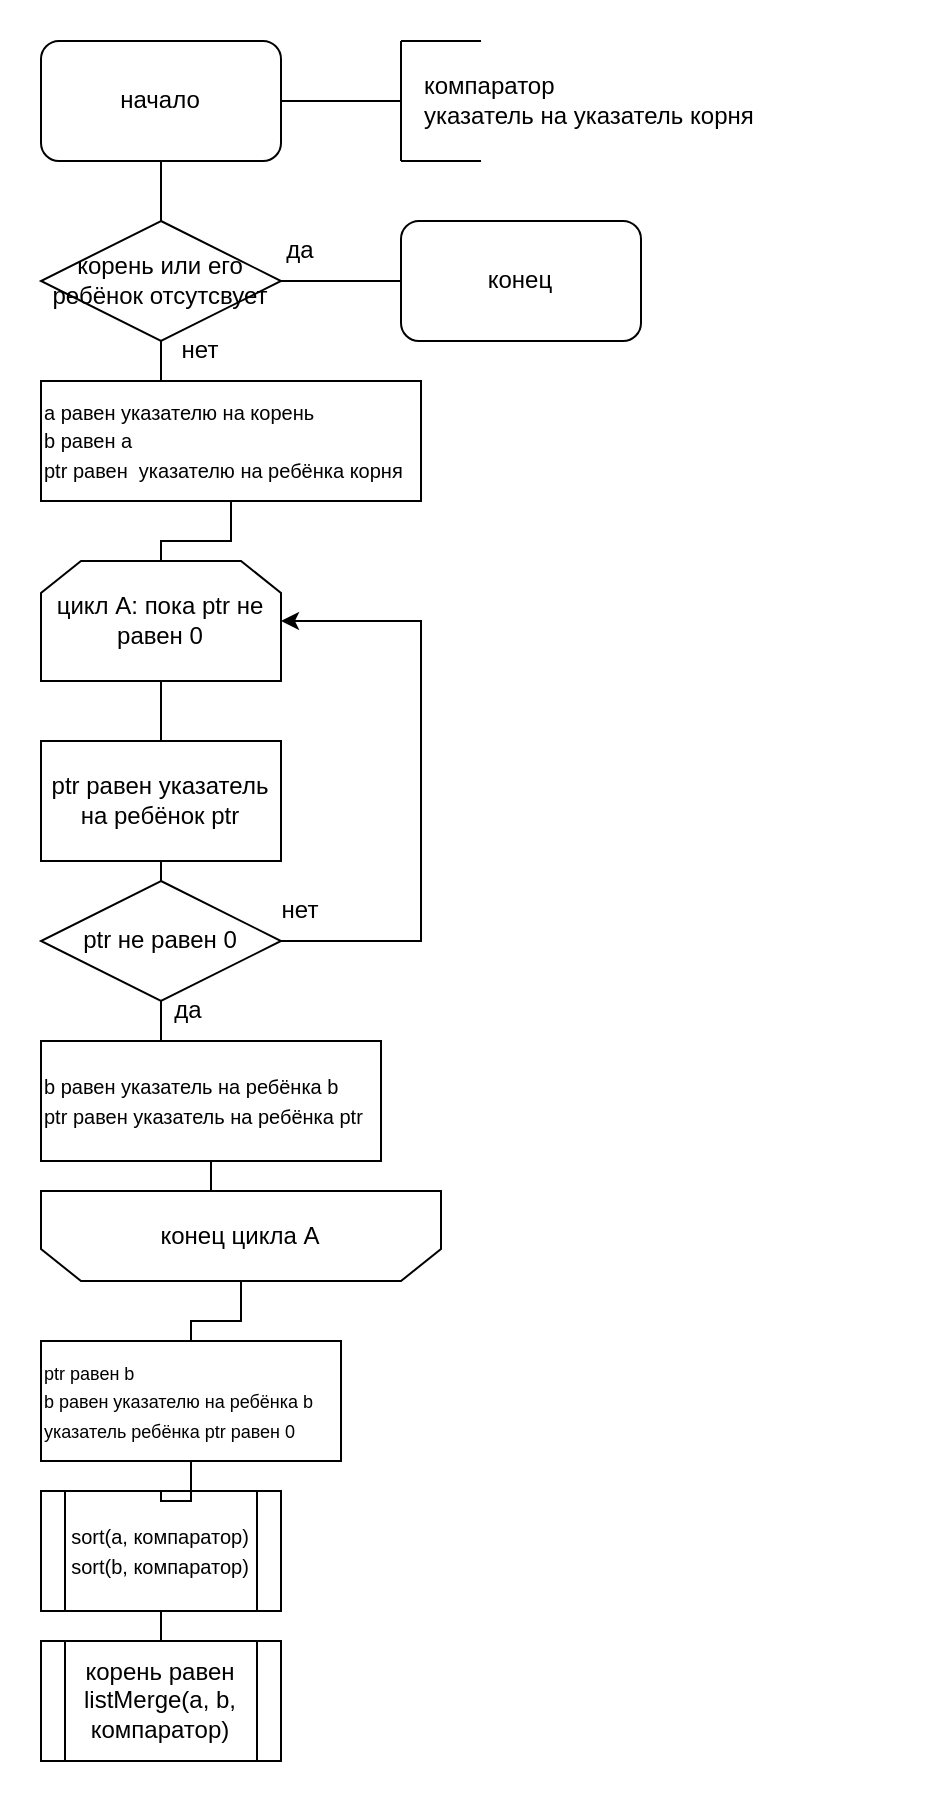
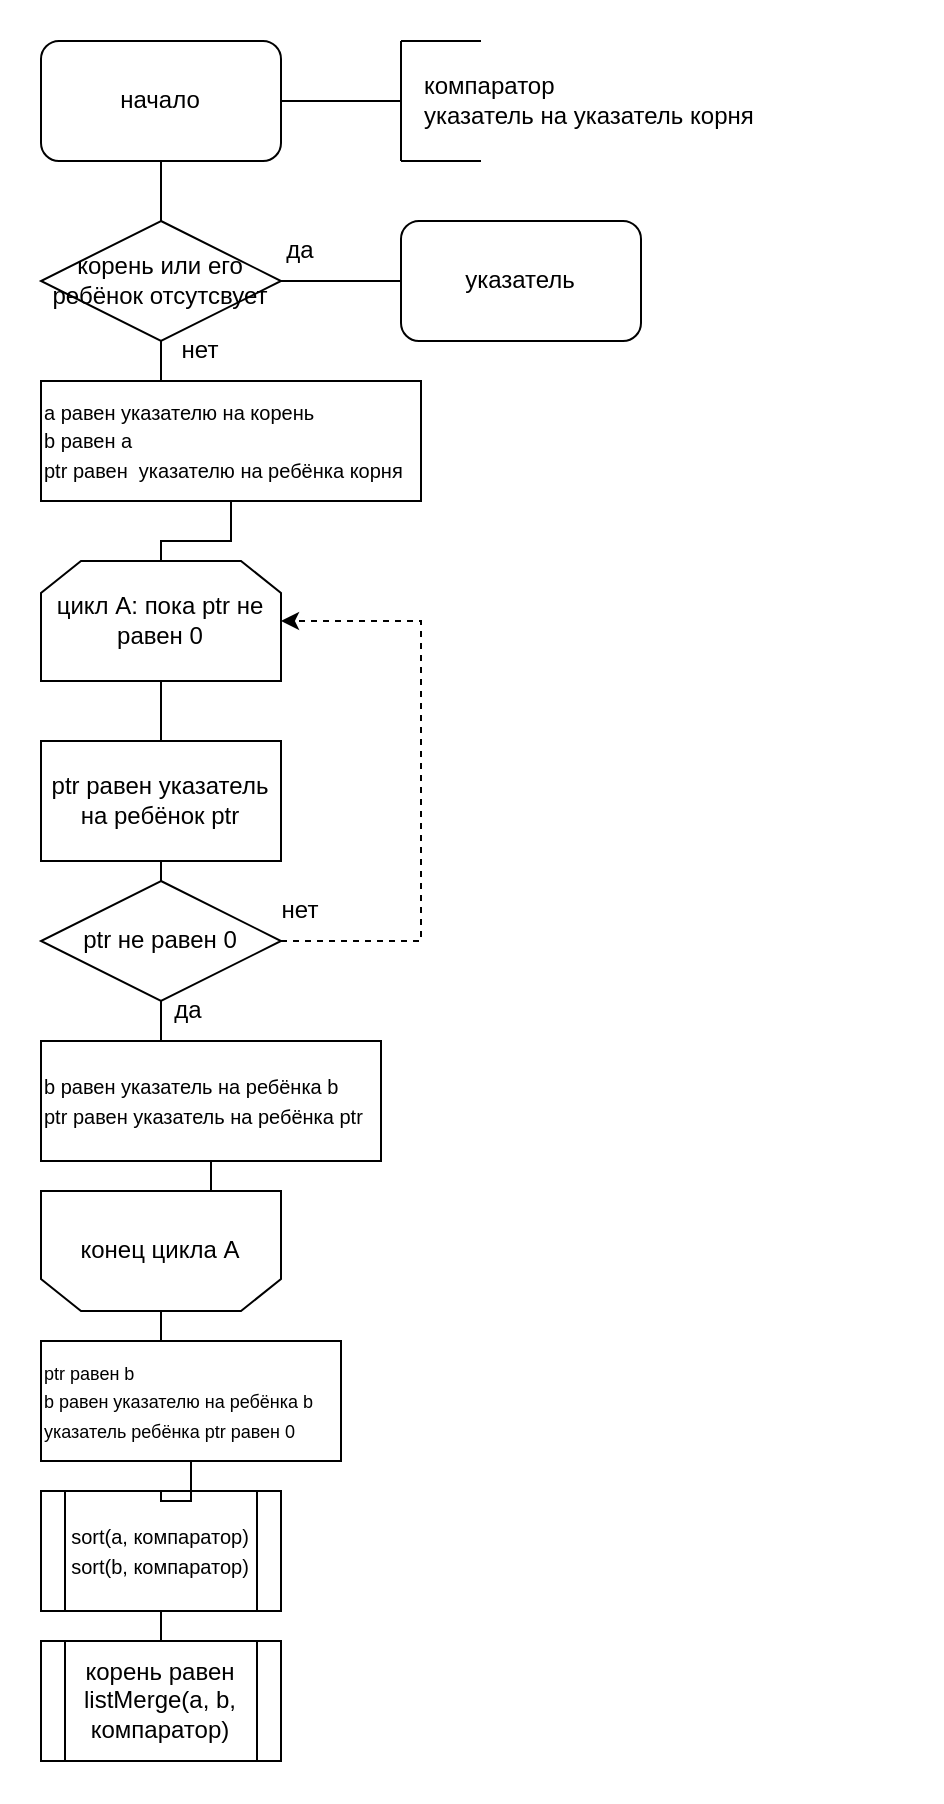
(521, 281) -> (521, 281)
(421, 786) -> (421, 786)
(241, 1236) -> (161, 1251)
